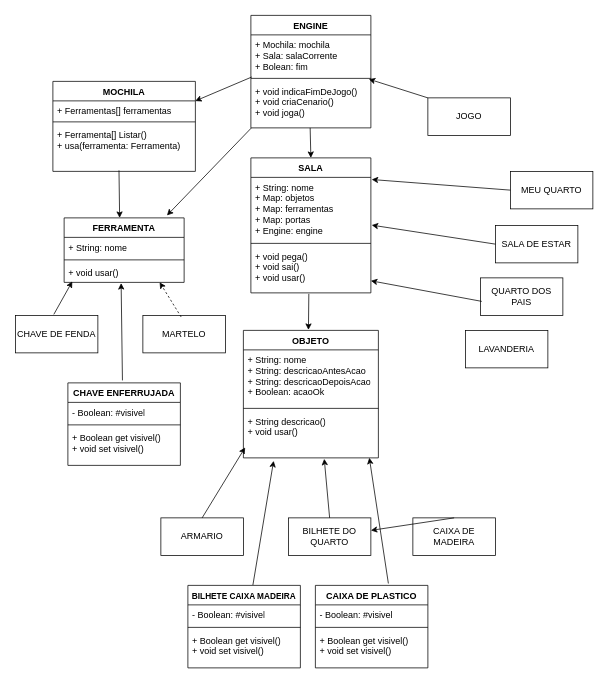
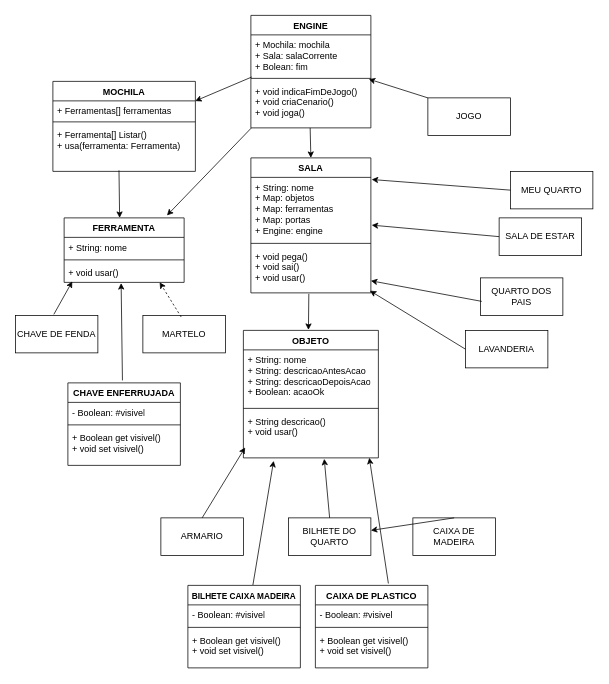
(537, 244) -> (540, 237)
none -> (420, 321)
